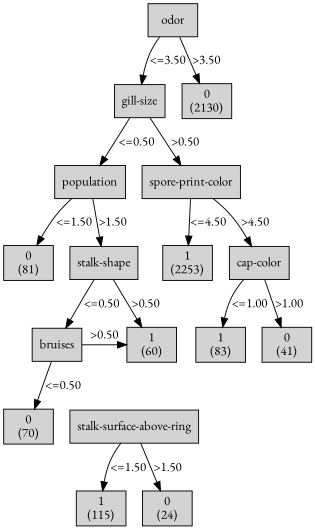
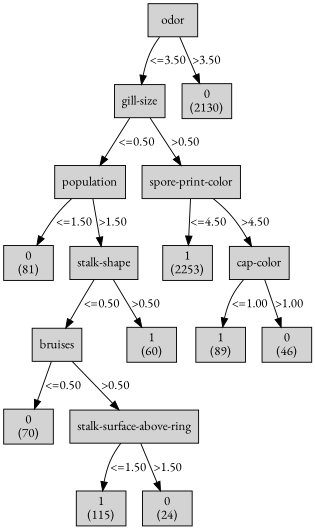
(100, 345) -> (92, 382)
(221, 345) -> (221, 345)
(287, 345) -> (287, 345)
